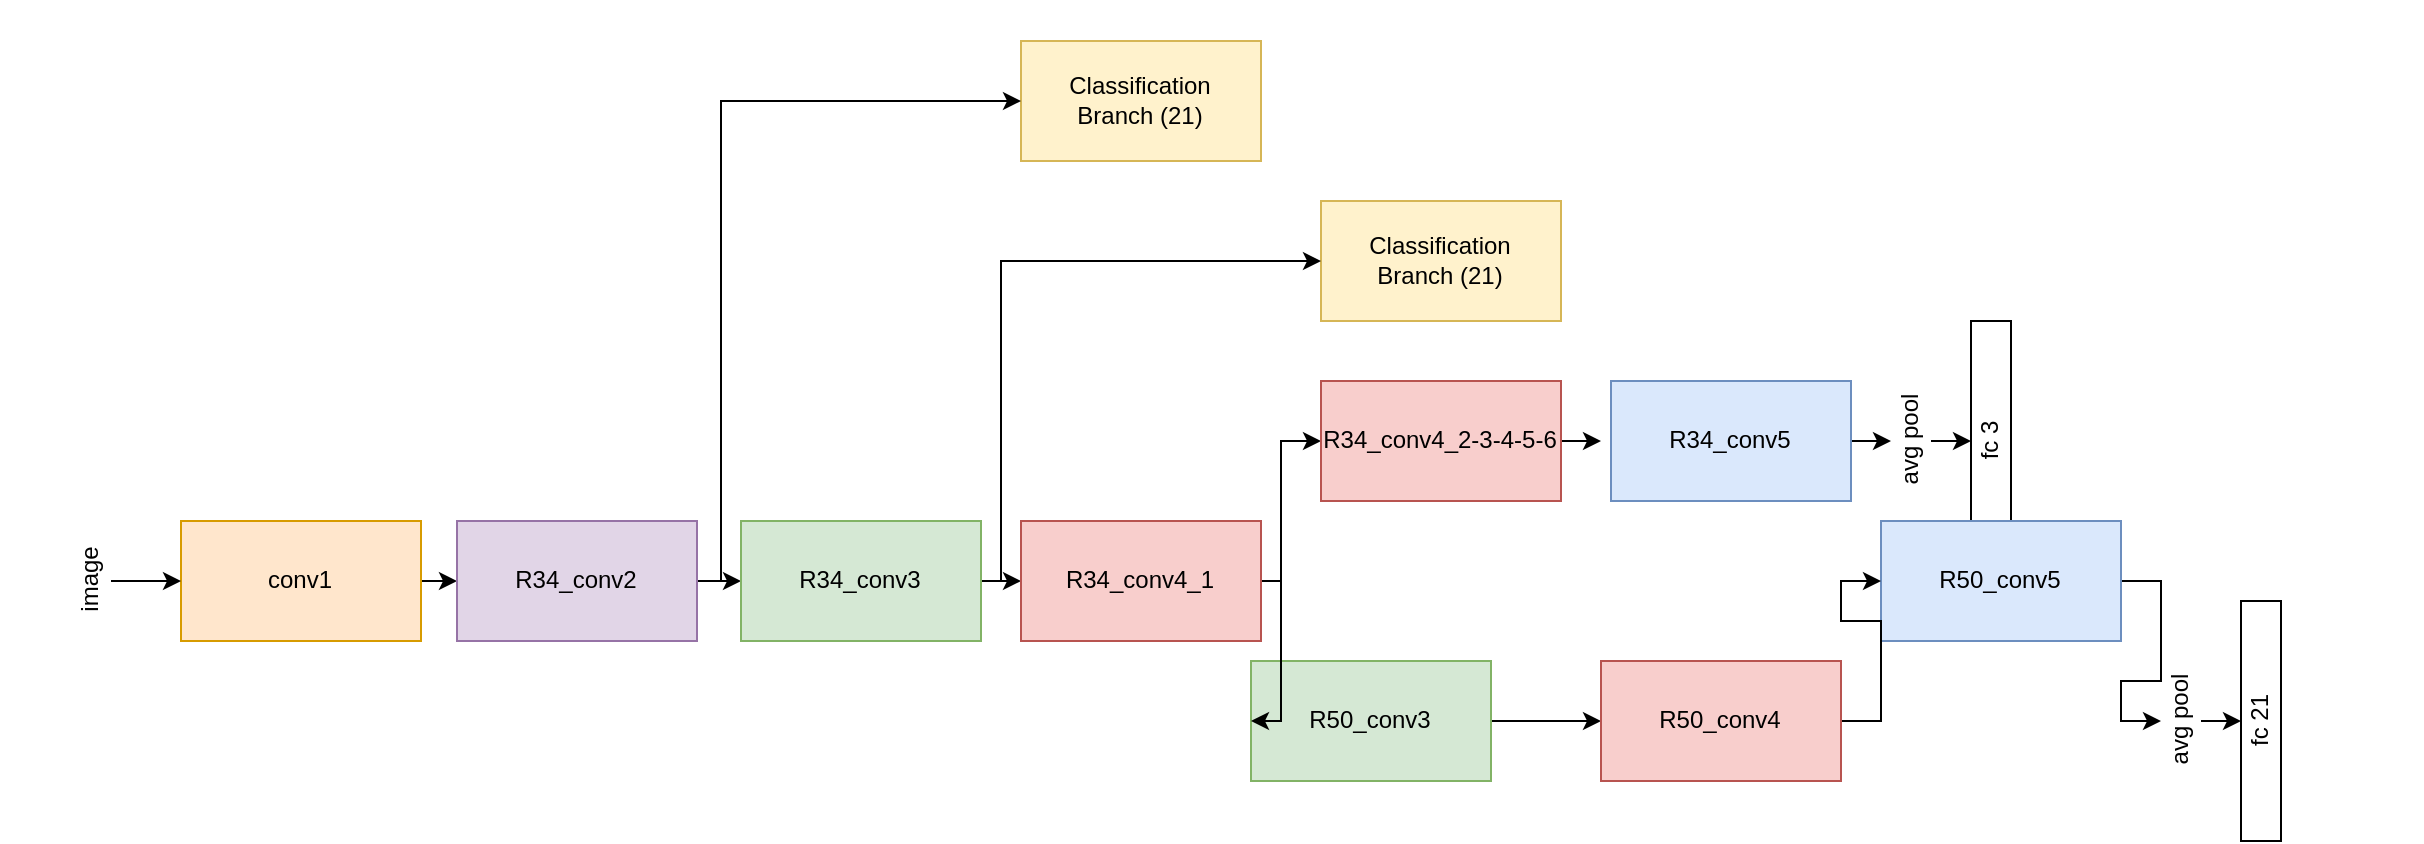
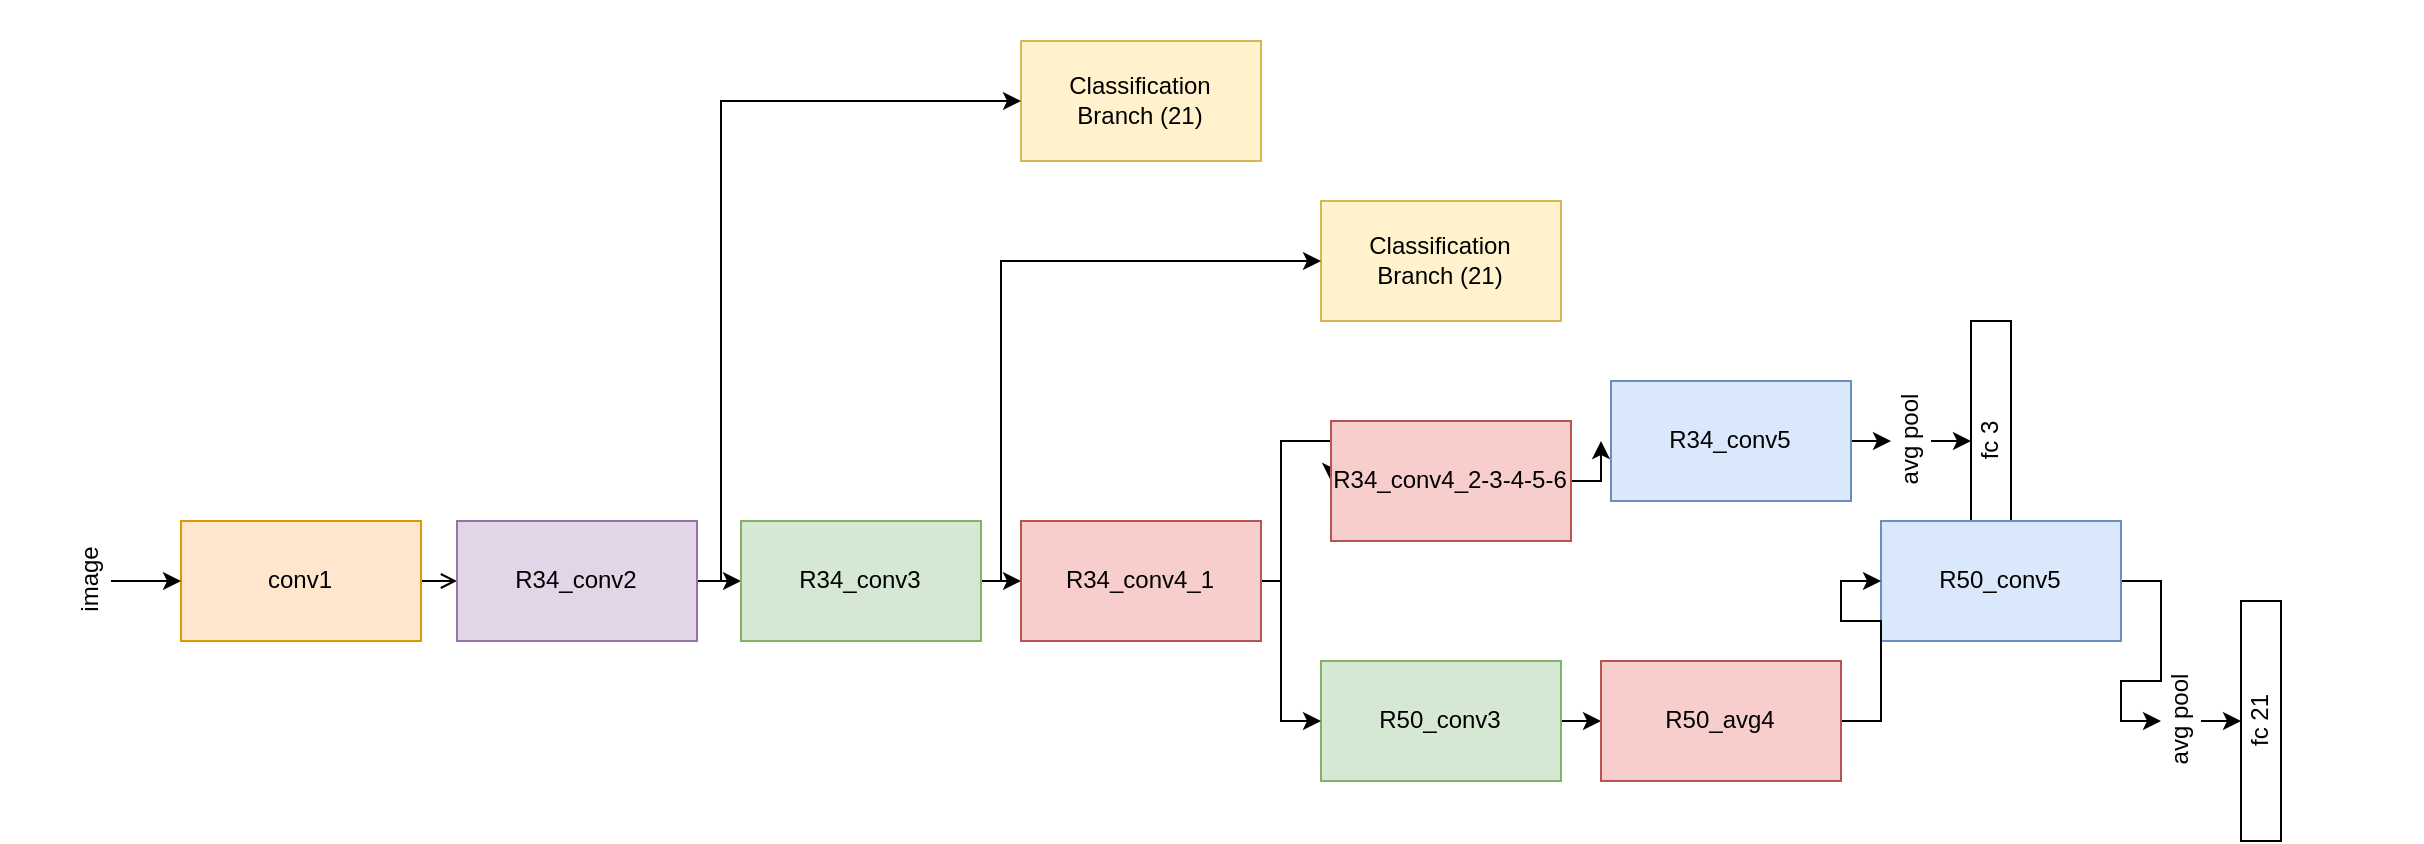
(1441, 441) -> (1451, 481)
(442, 581) -> (445, 581)
(1371, 721) -> (1441, 721)
(1721, 721) -> (1721, 721)
